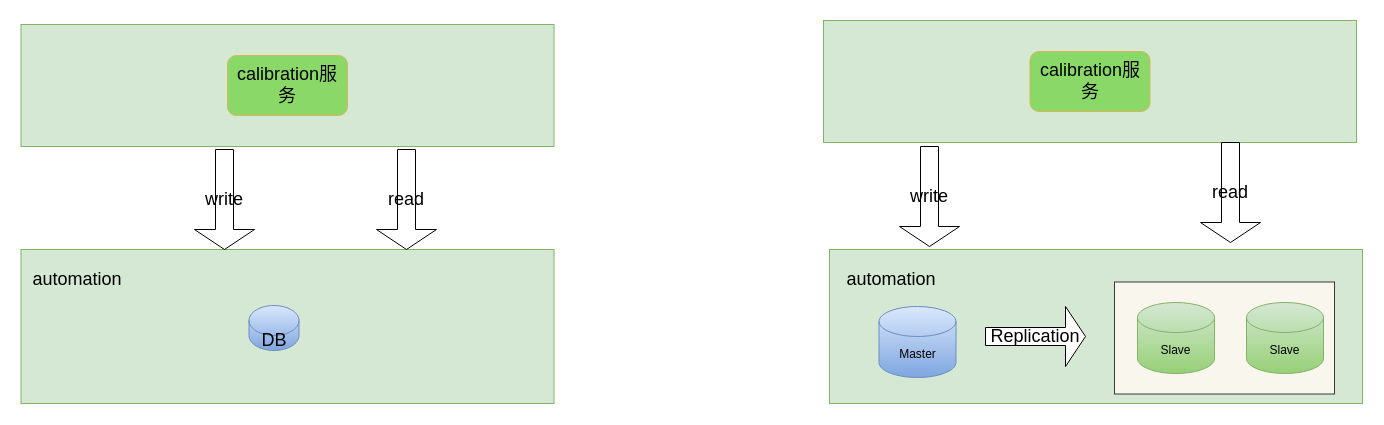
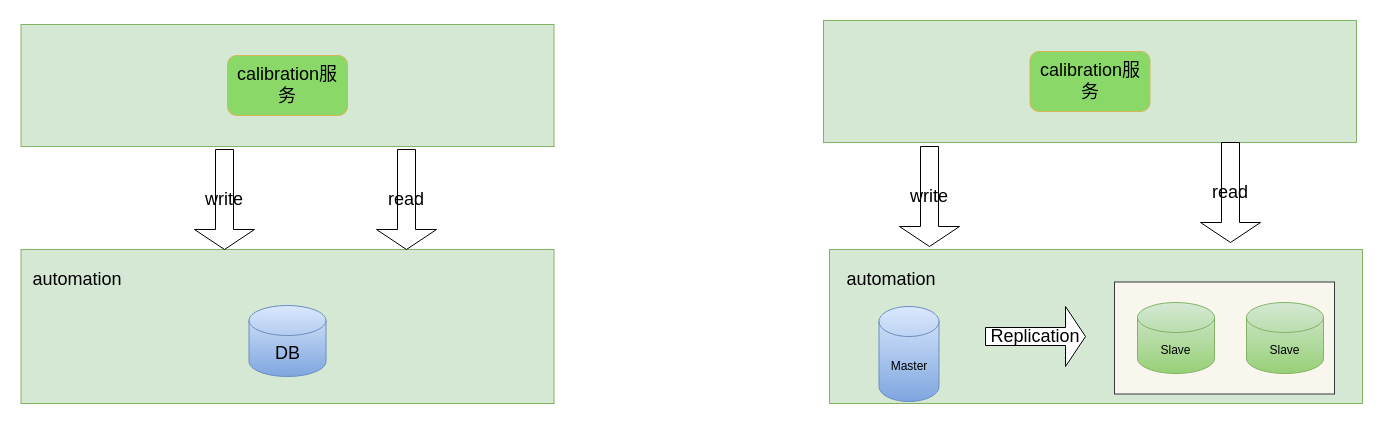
(274, 328) -> (288, 341)
(918, 342) -> (909, 354)
